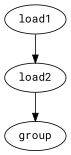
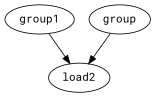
(35, 19) -> (40, 19)
(35, 103) -> (102, 45)
